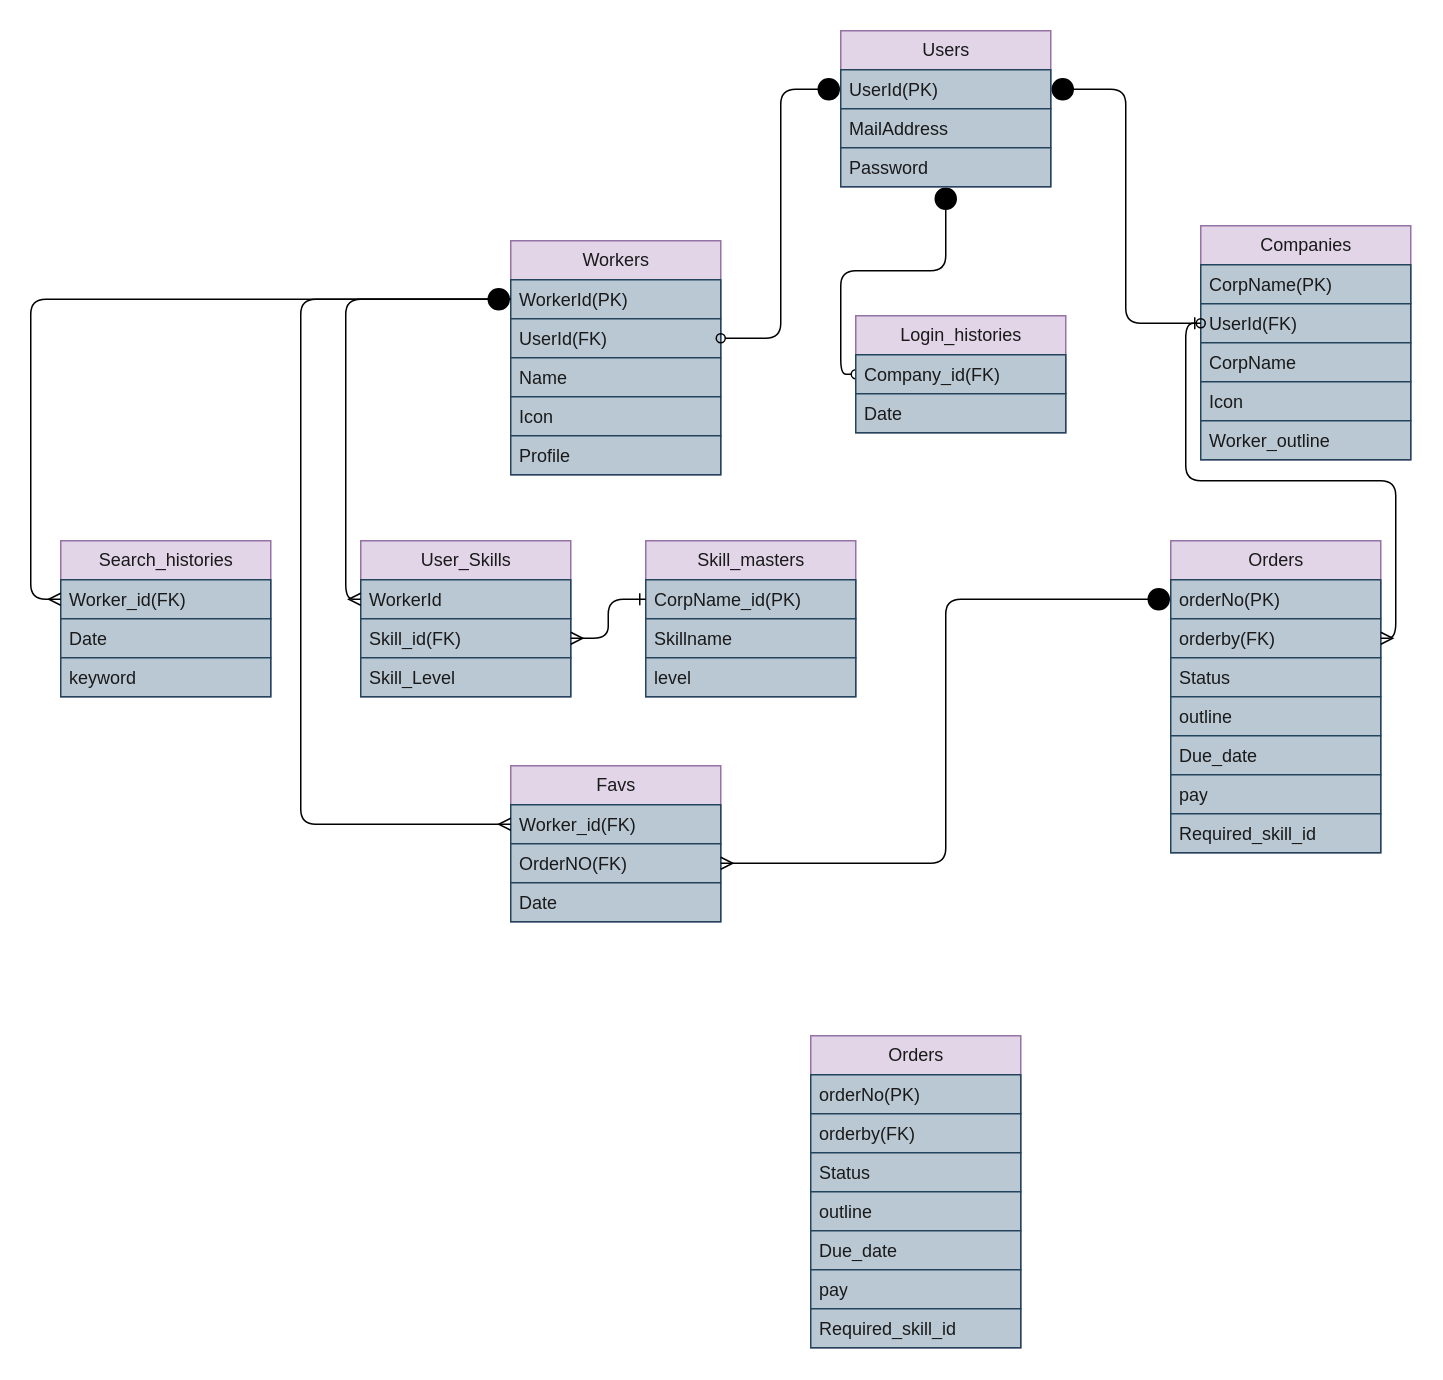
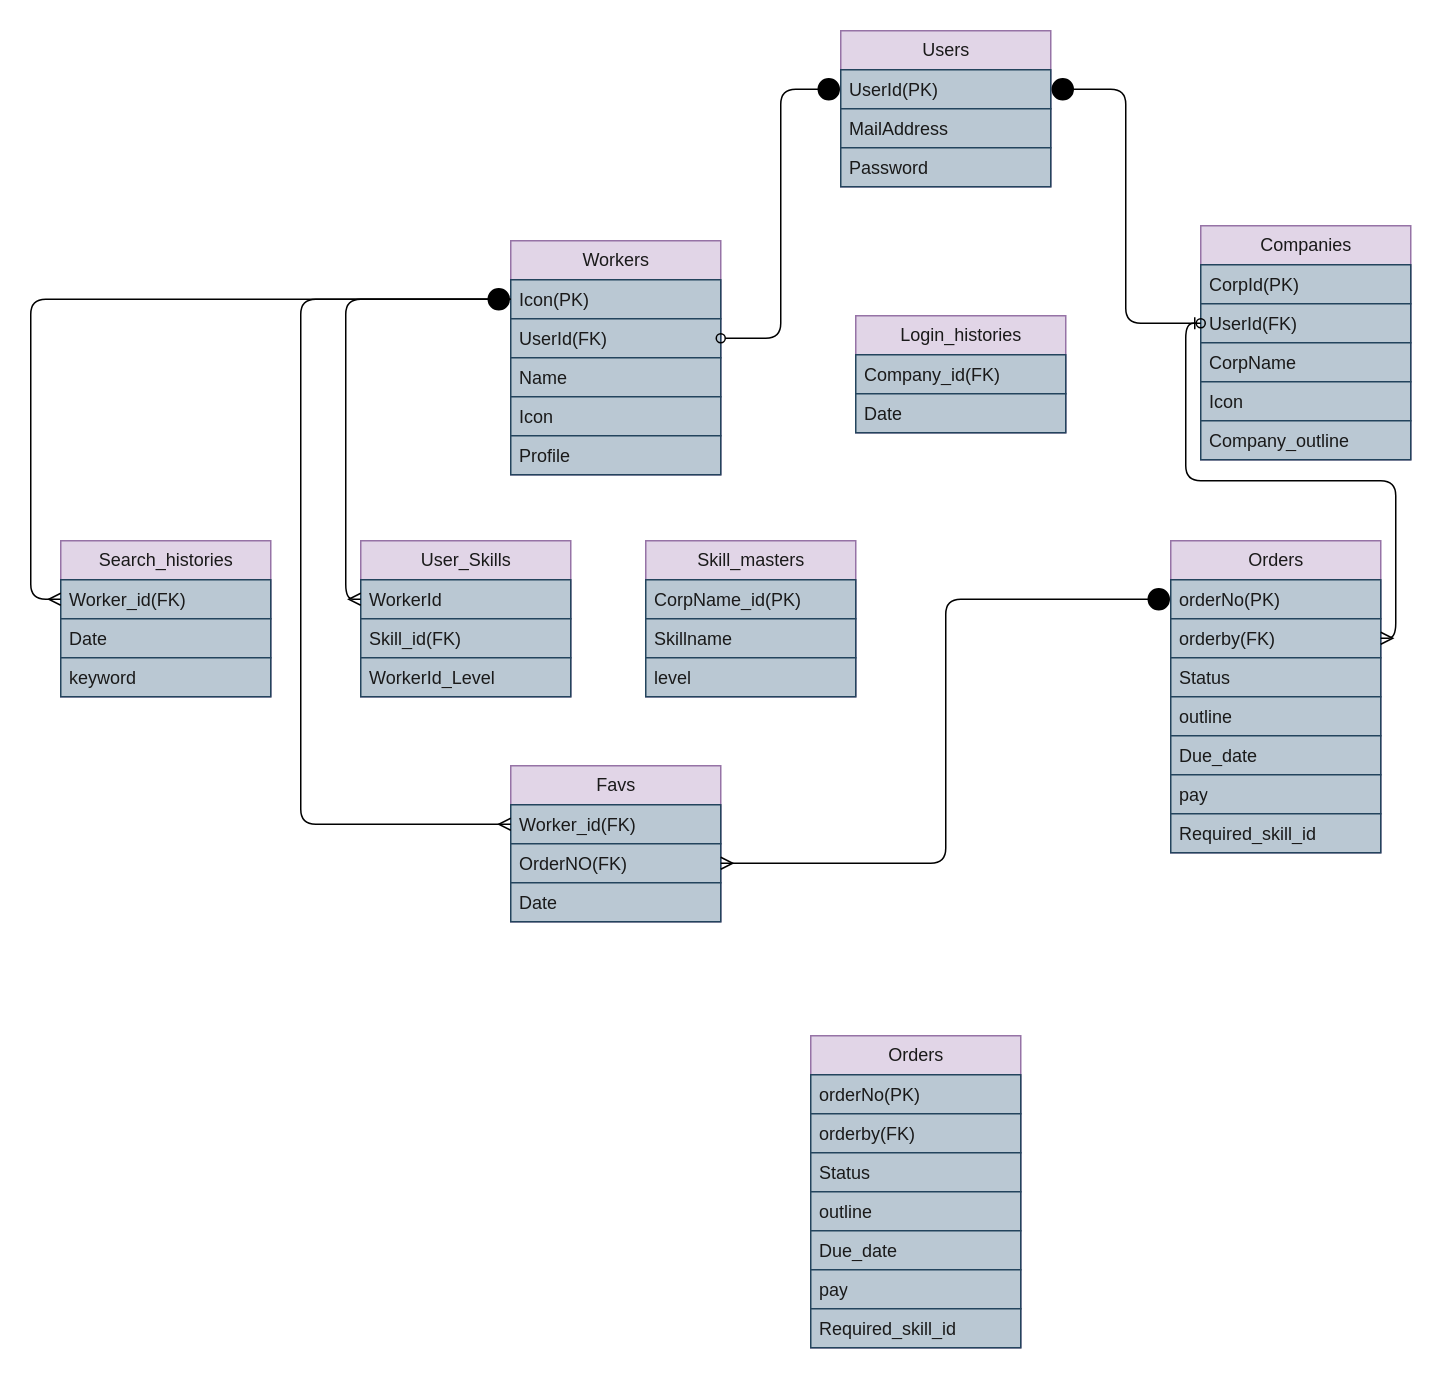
(871, 271) -> none
(1270, 286) -> (1260, 286)
(580, 301) -> (560, 301)
(1276, 442) -> (1281, 442)
(608, 619) -> none
(416, 679) -> (438, 679)
